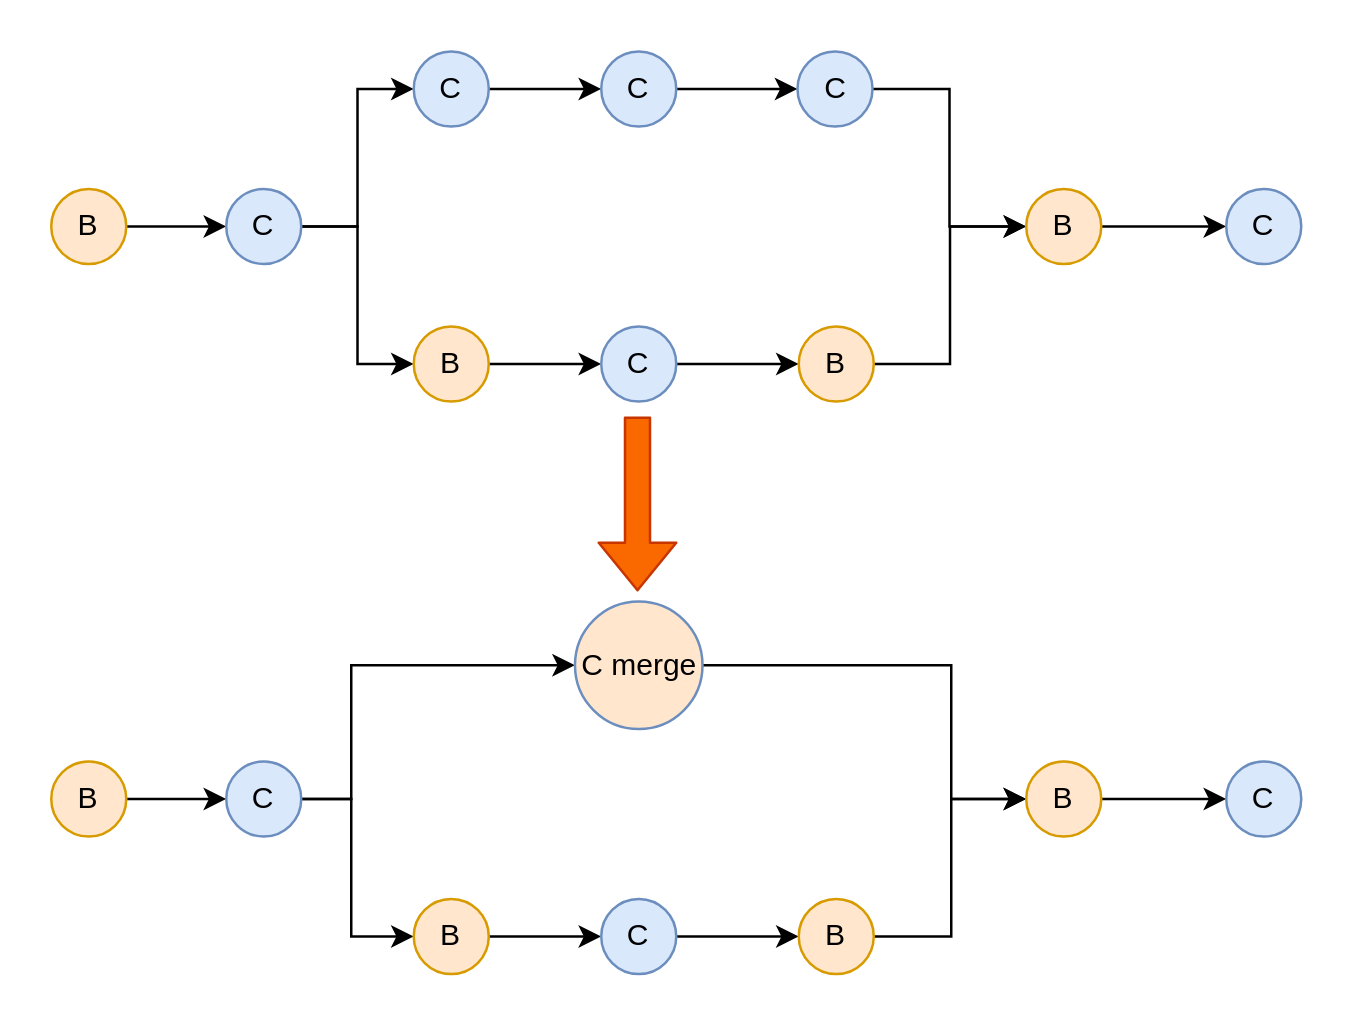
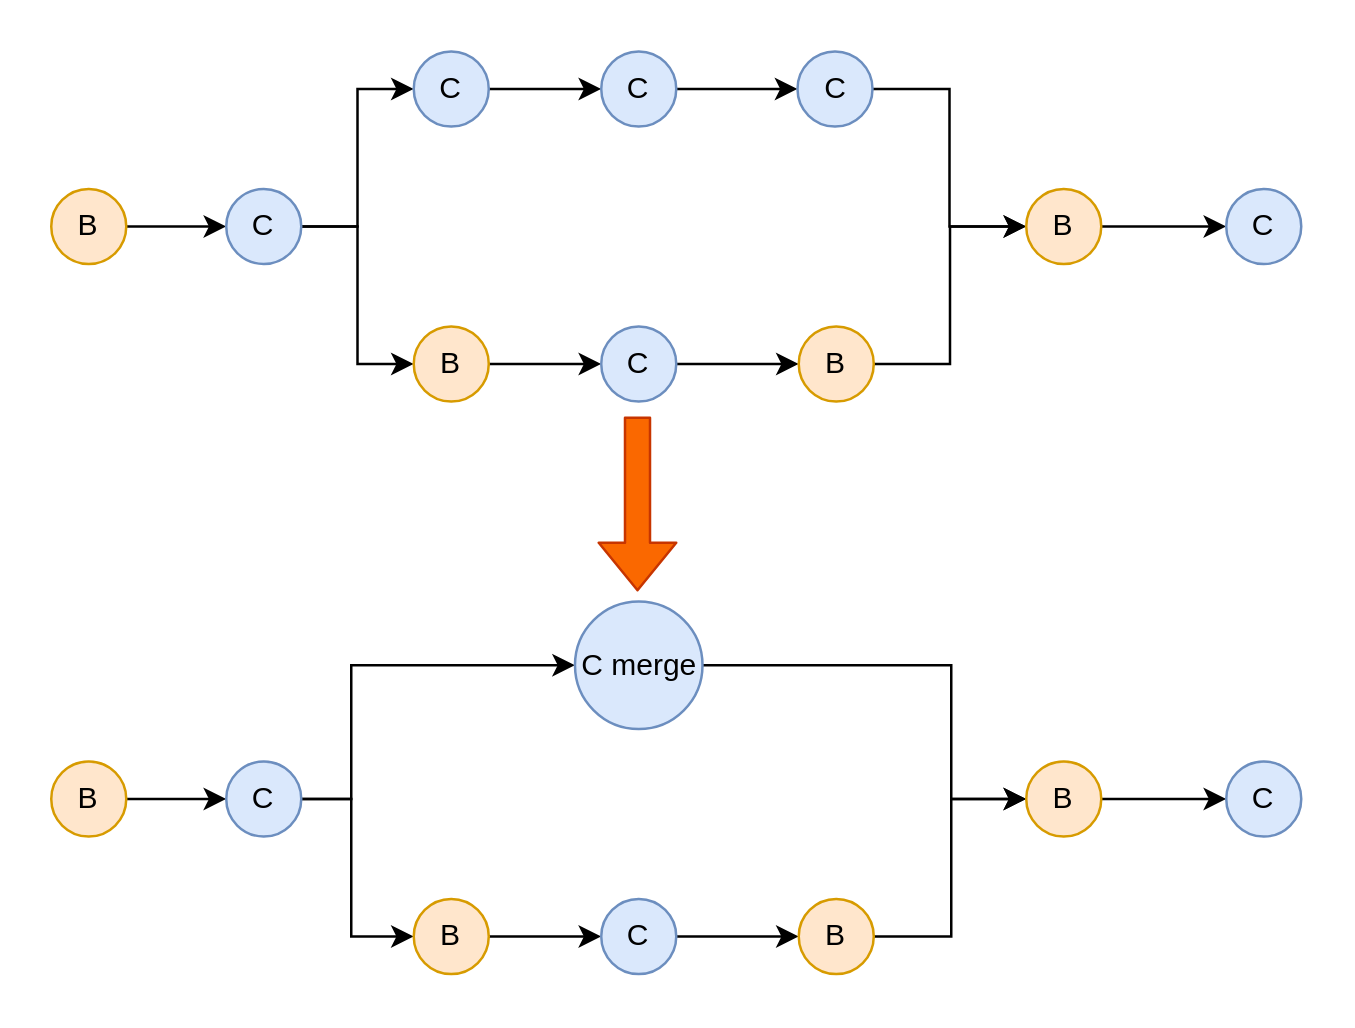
(639, 665) -> (639, 665)
